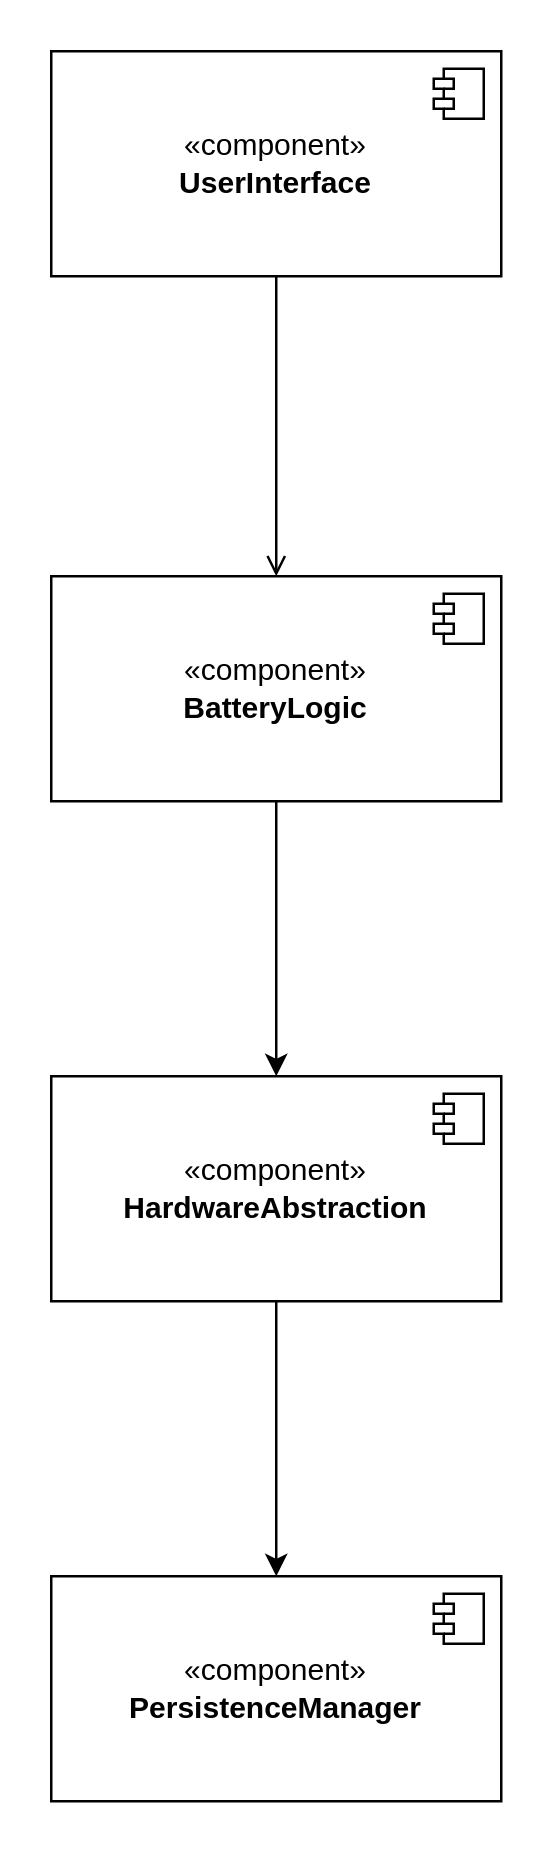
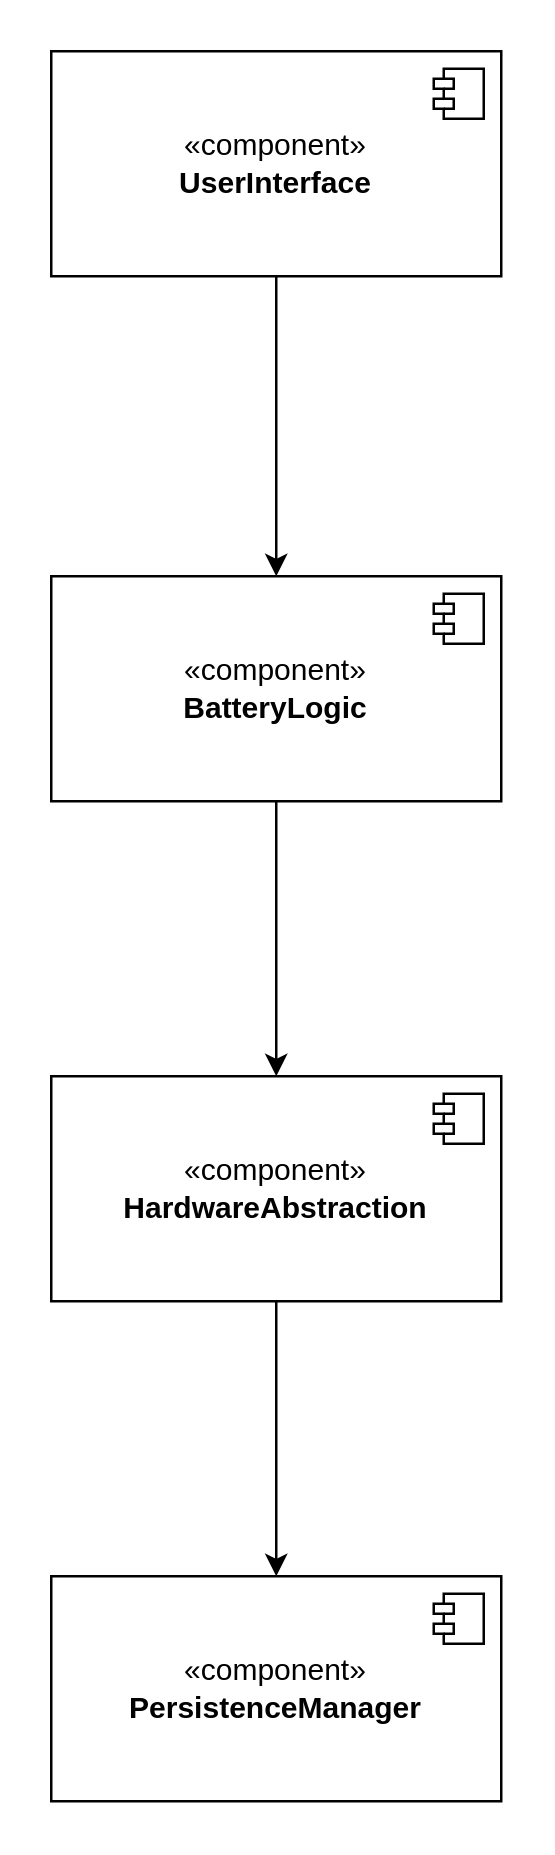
(276, 562) -> (276, 558)
